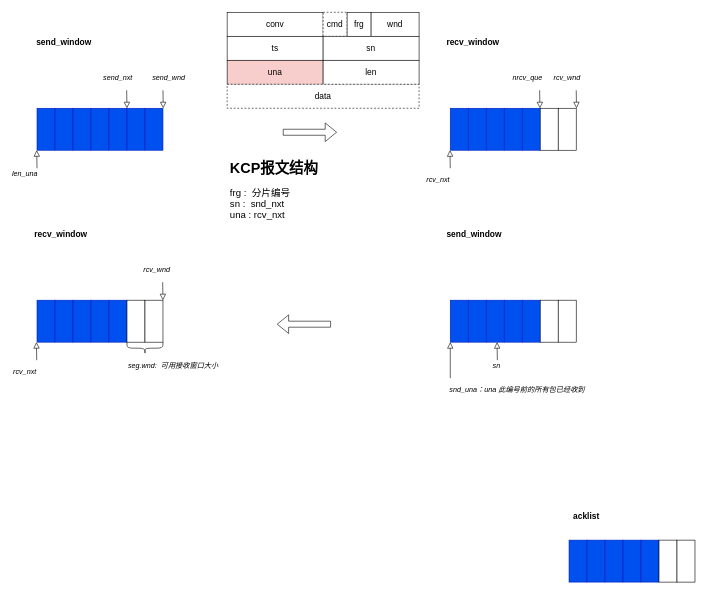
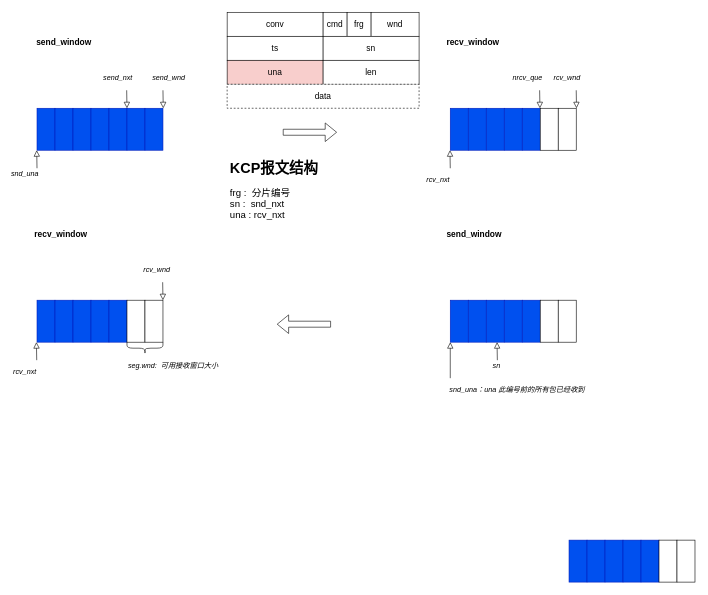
(335, 24) -> (335, 24)
(25, 174) -> (25, 174)
(587, 516) -> none
